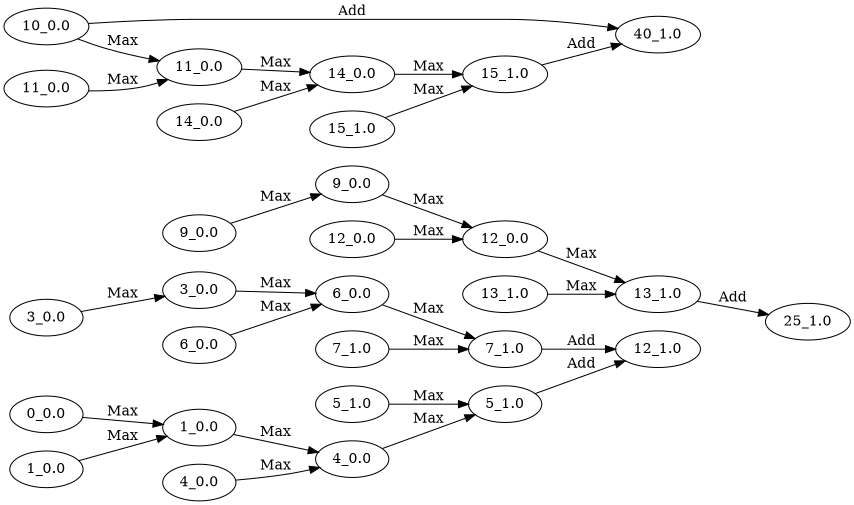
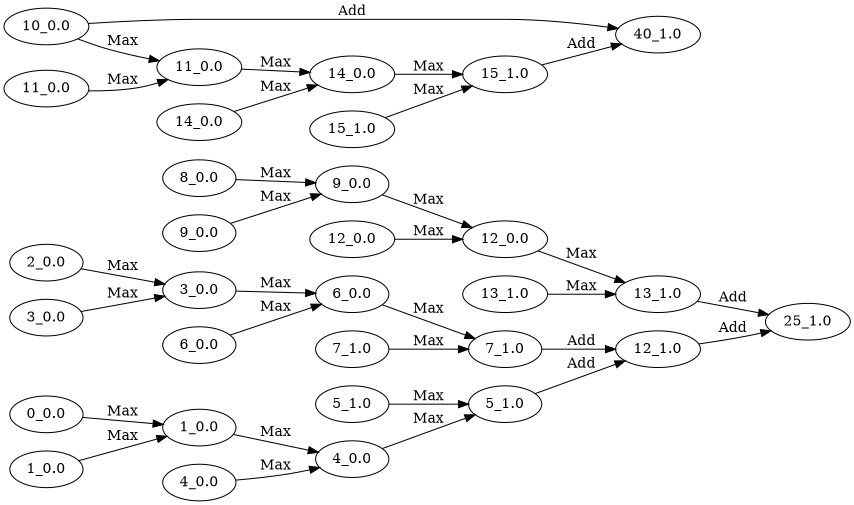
none -> (199, 178)
none -> (46, 263)
none -> (730, 339)
